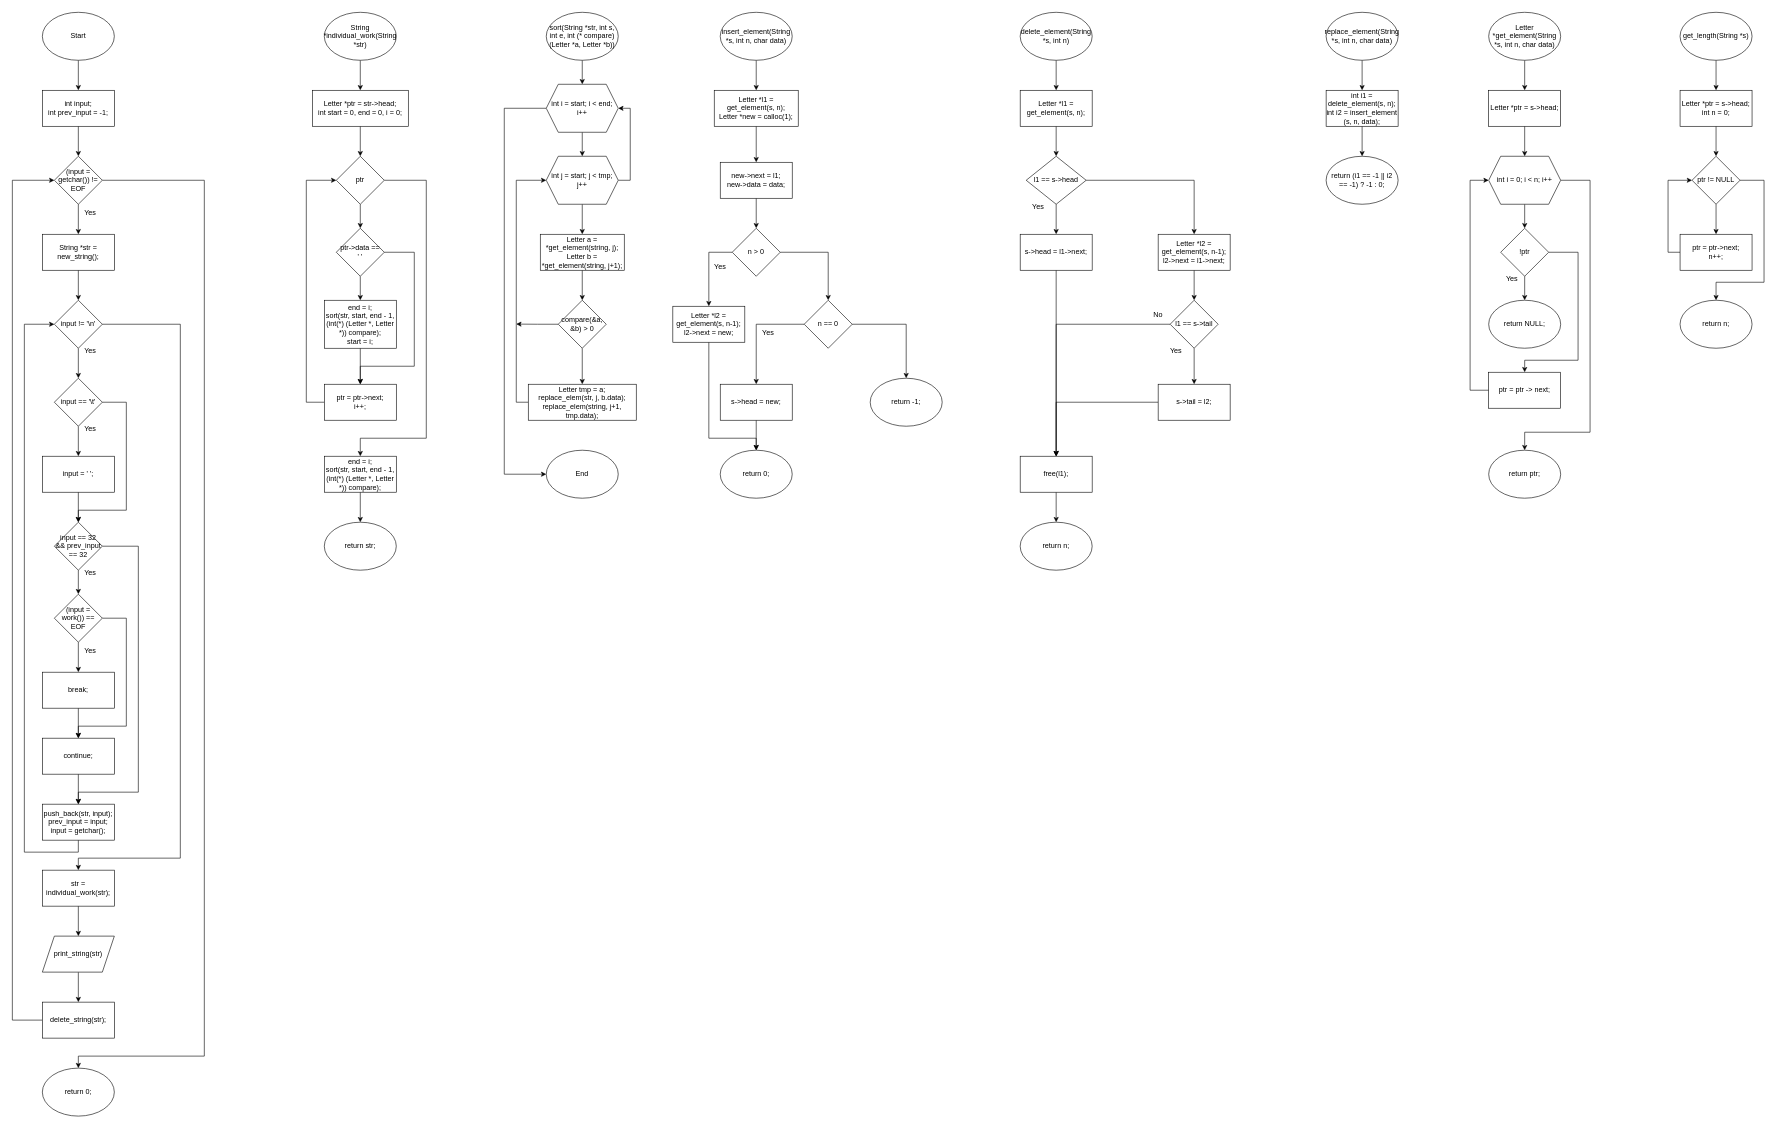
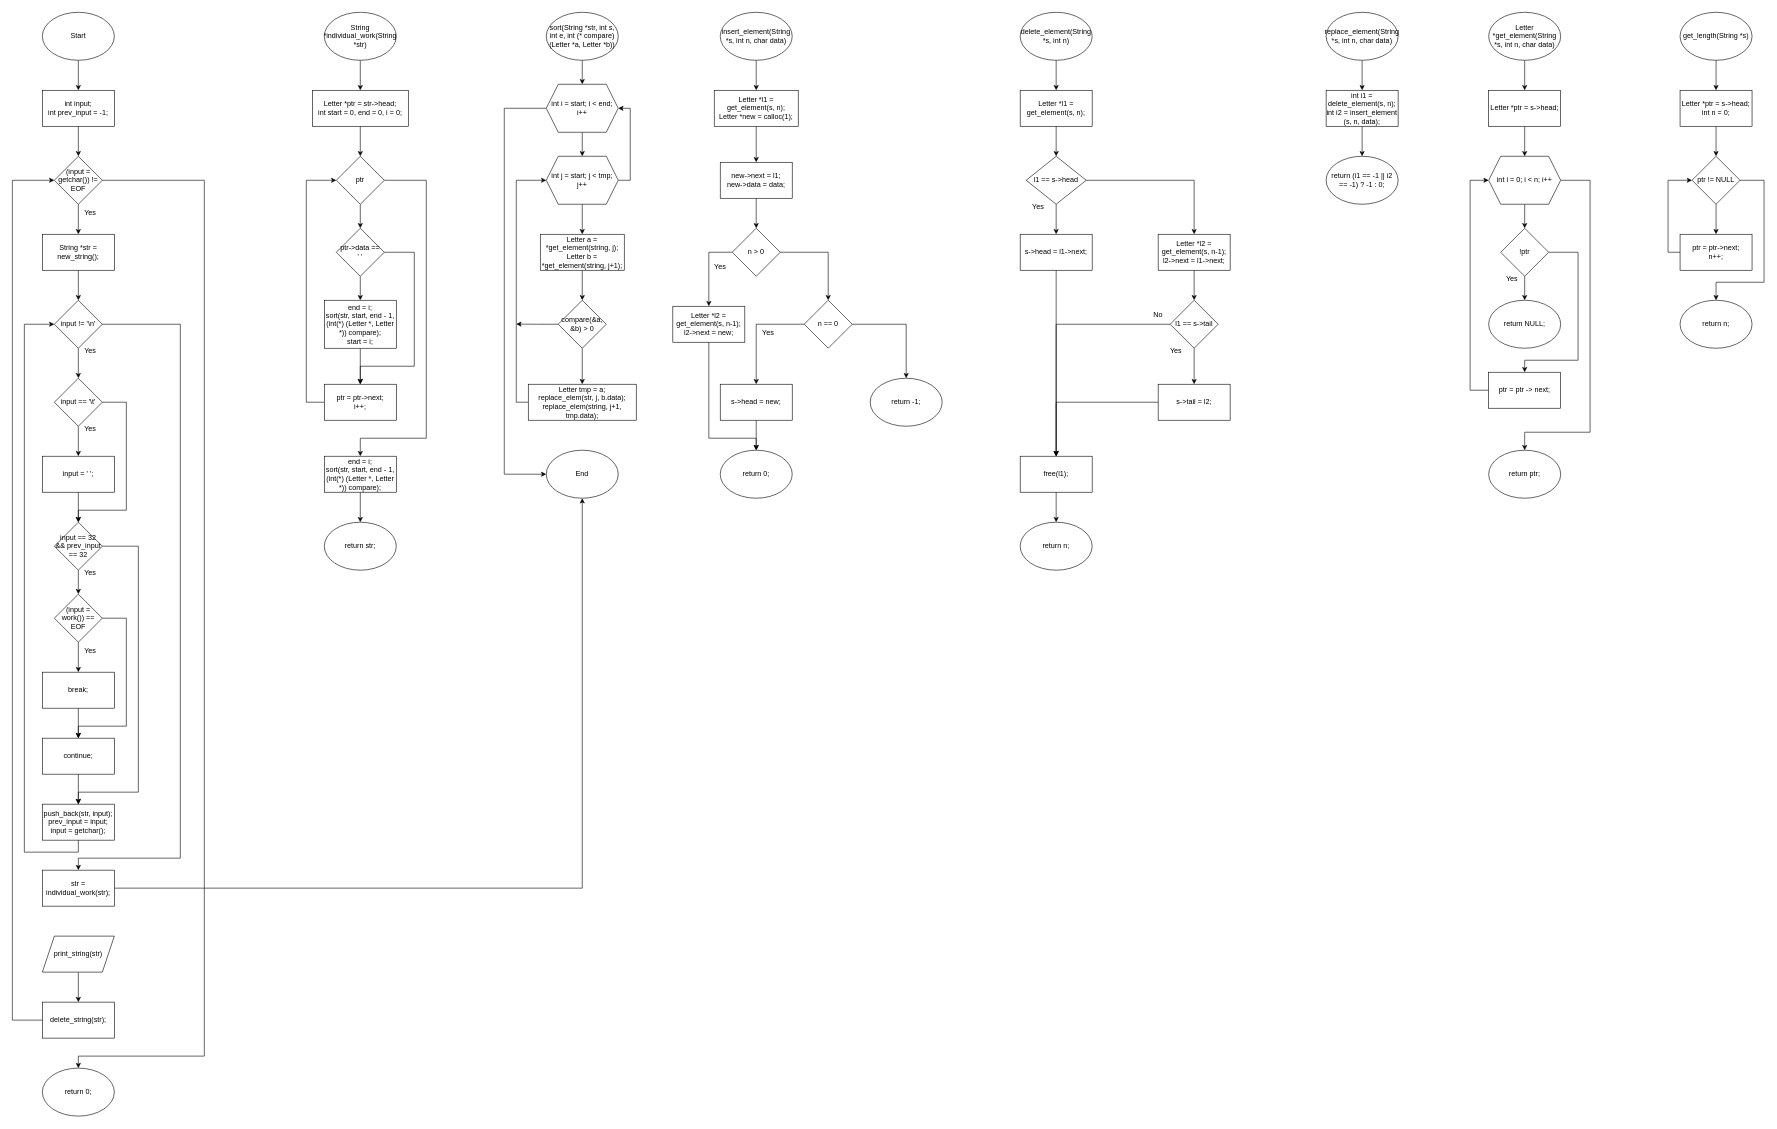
(78, 930) -> (582, 503)
